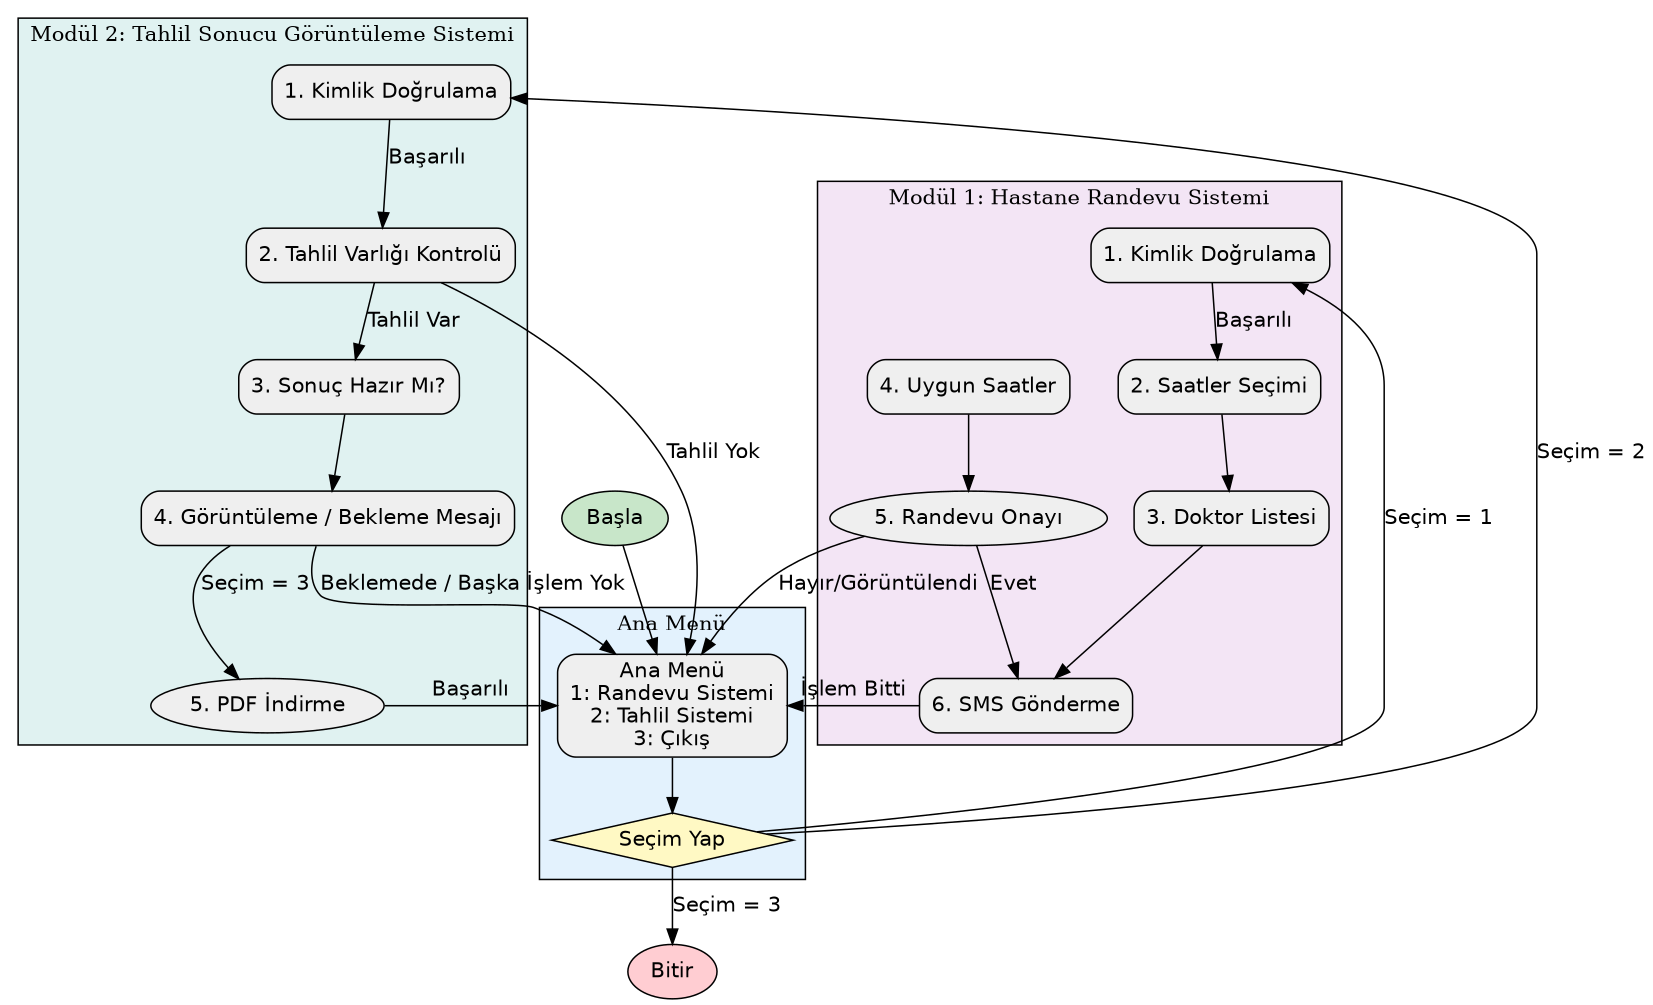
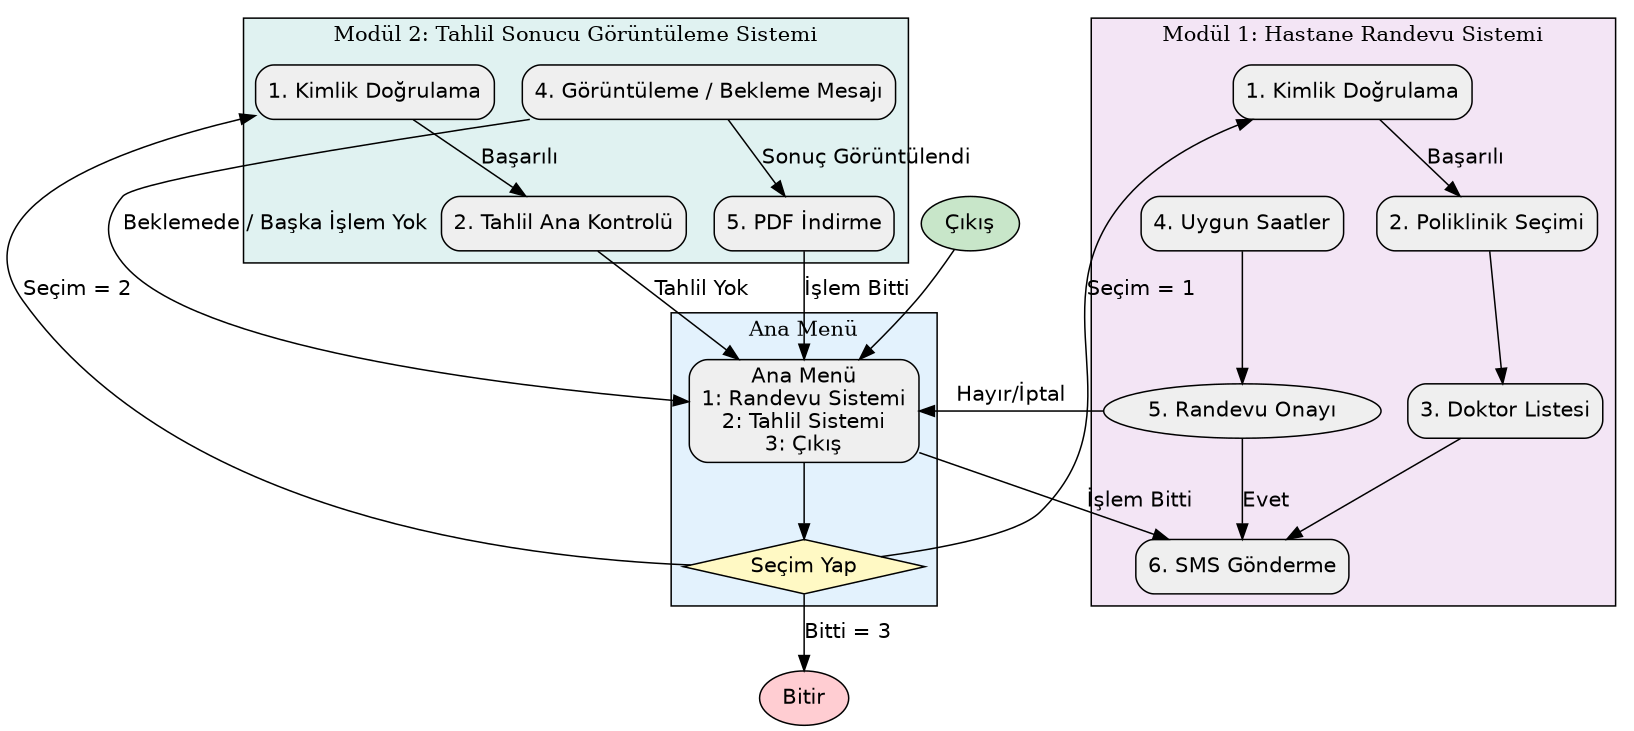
(381, 255) -> (564, 224)
(349, 387) -> none
(1219, 387) -> (1487, 224)
(615, 518) -> (970, 224)
(256, 584) -> (867, 158)
(879, 584) -> (1011, 395)
(471, 690) -> (857, 289)
(267, 706) -> (804, 224)
(861, 706) -> (1037, 494)
(728, 906) -> (848, 632)
